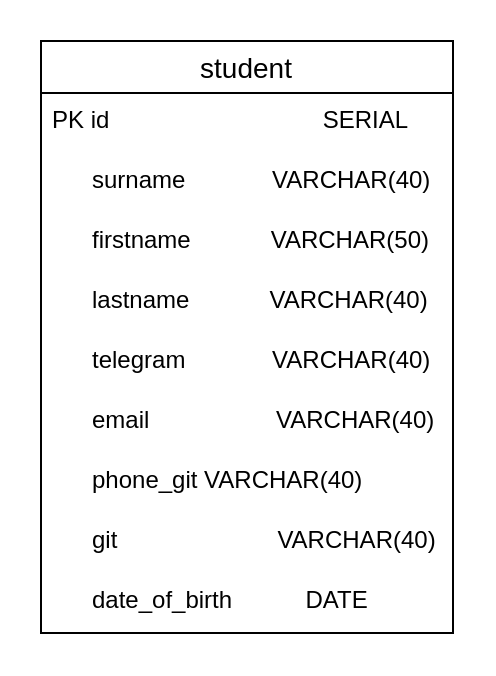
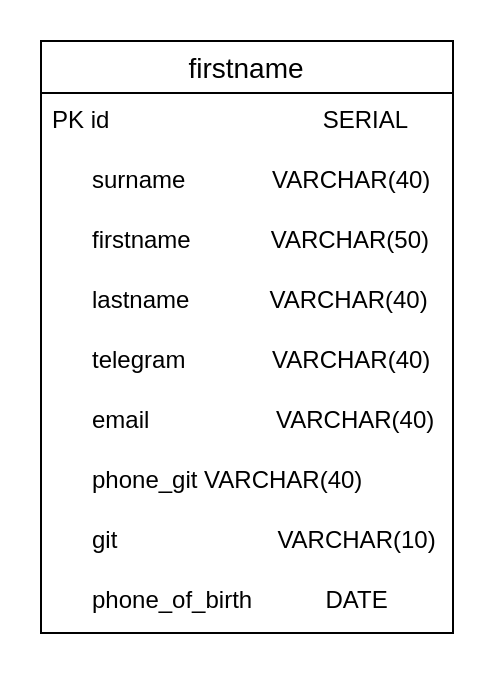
(246, 69) -> (246, 69)
(249, 556) -> (249, 556)
(232, 601) -> (239, 601)
